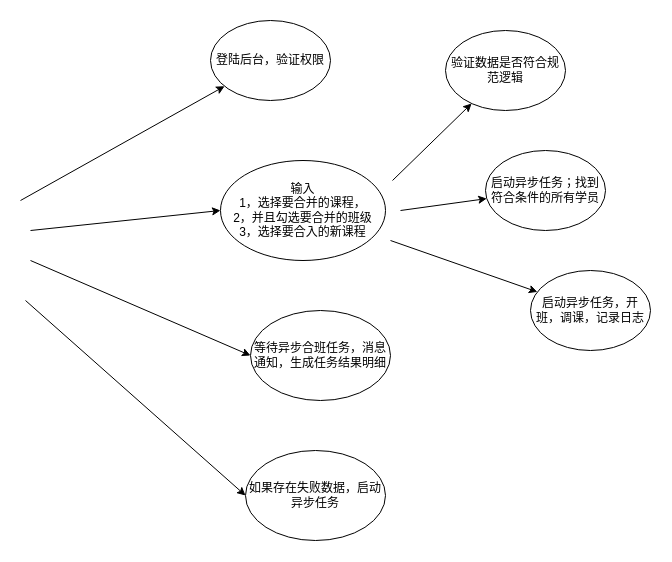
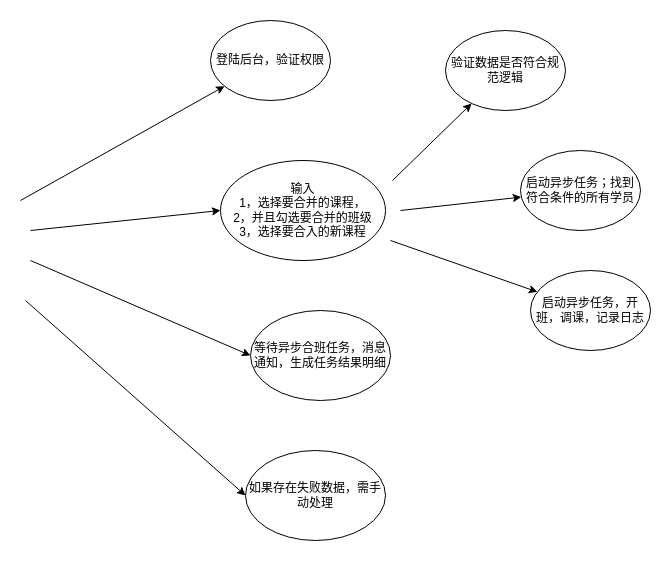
(546, 191) -> (581, 191)
(316, 496) -> (316, 496)
